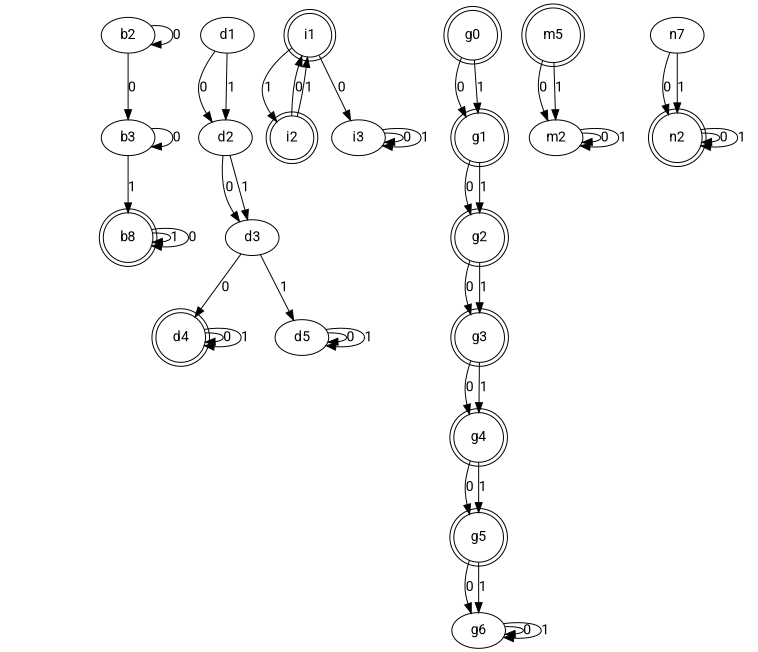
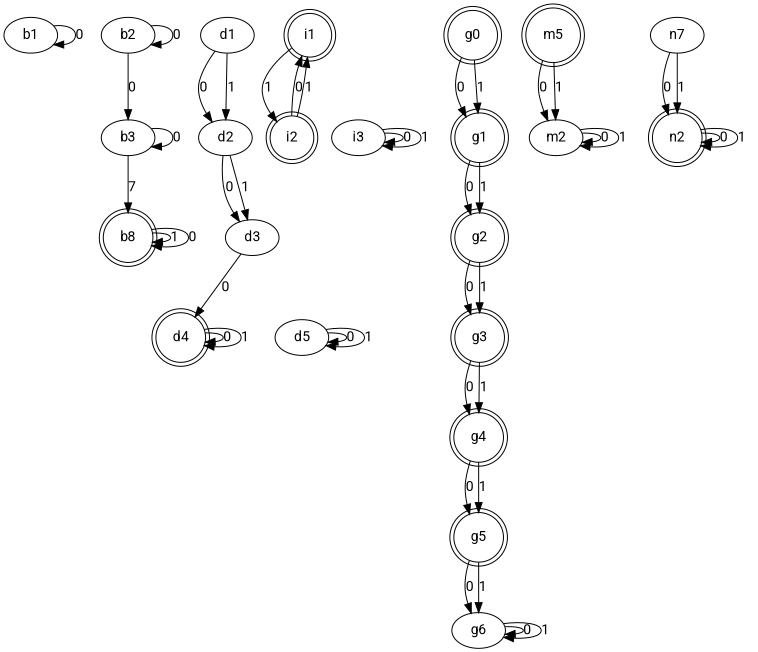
none -> (31, 35)
(333, 84) -> none
(132, 188) -> (132, 188)
(275, 283) -> none
